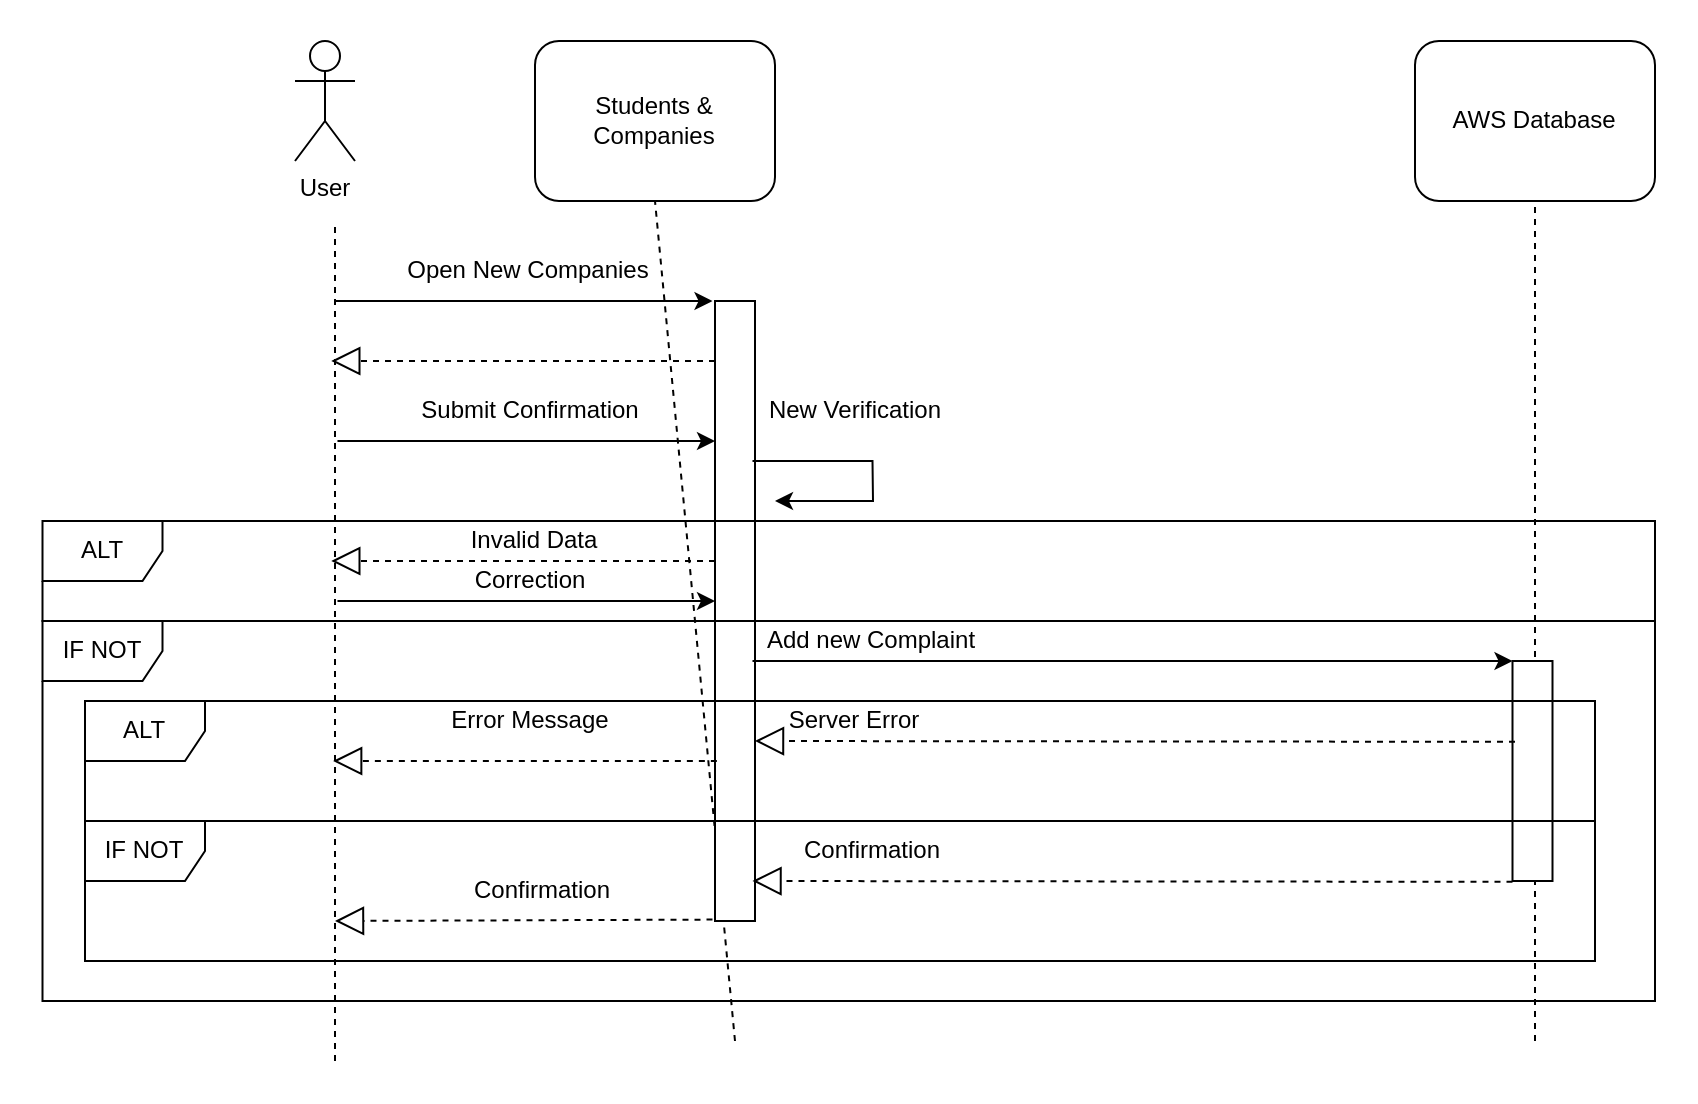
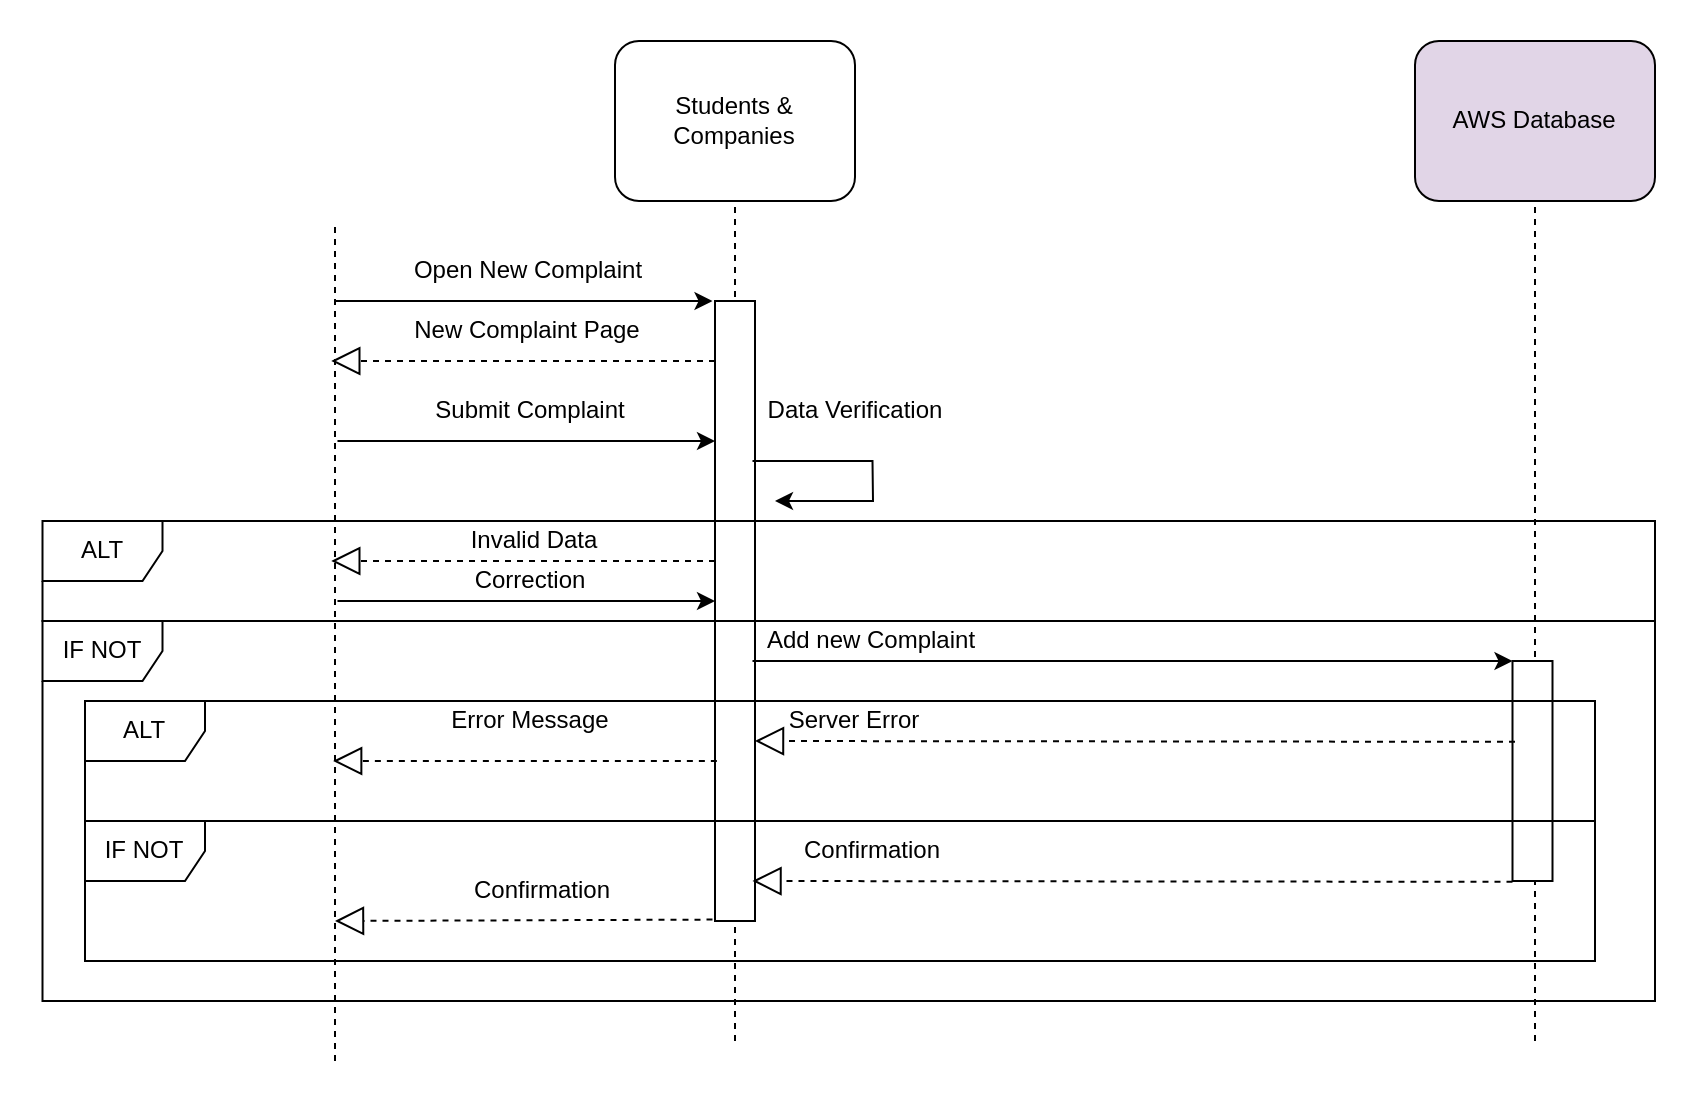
(325, 101) -> none
(655, 121) -> (735, 121)
(1535, 121) -> (1535, 121)
(529, 271) -> (529, 271)
none -> (529, 331)
(531, 411) -> (531, 411)
(856, 411) -> (856, 411)
